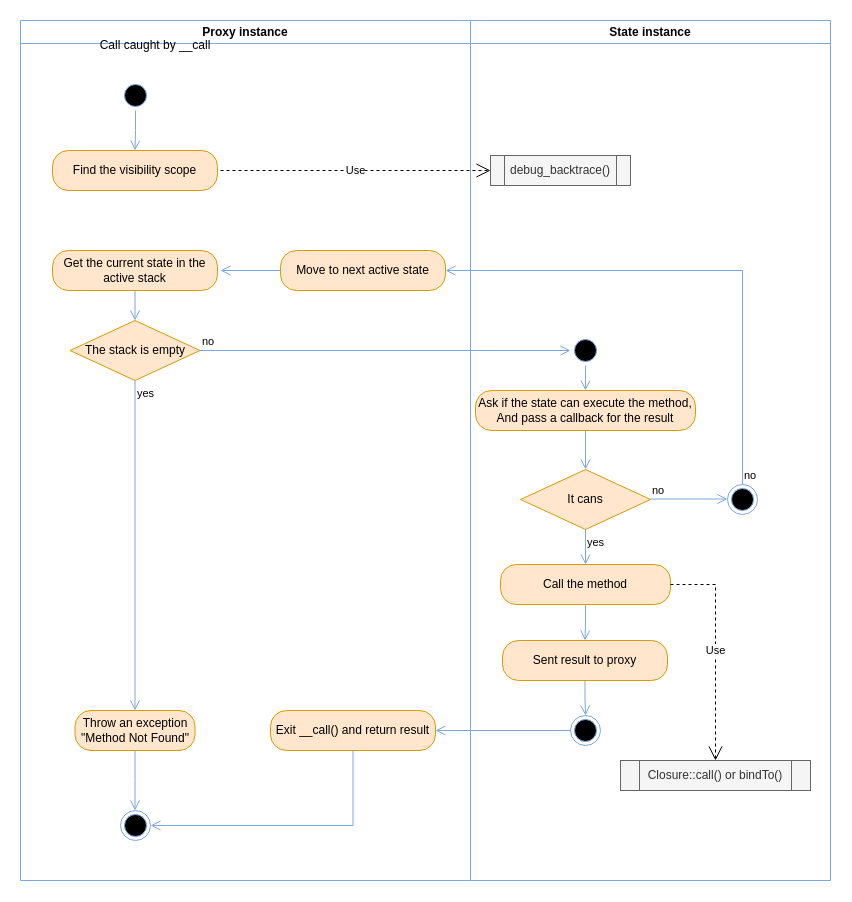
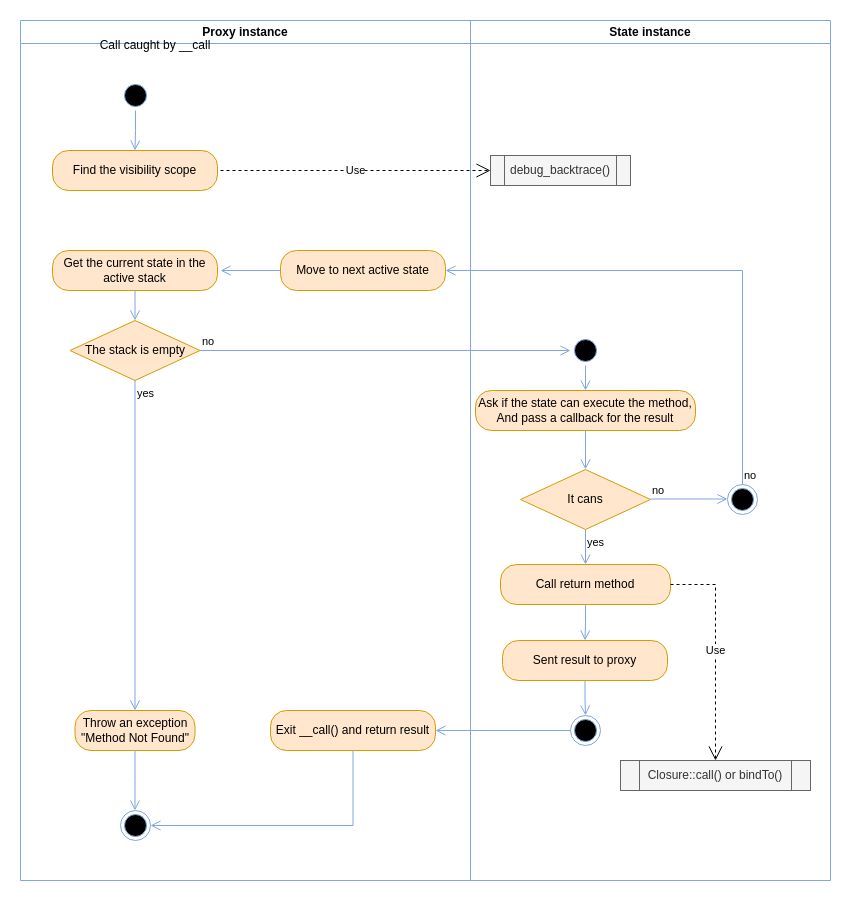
(586, 585) -> (586, 585)
